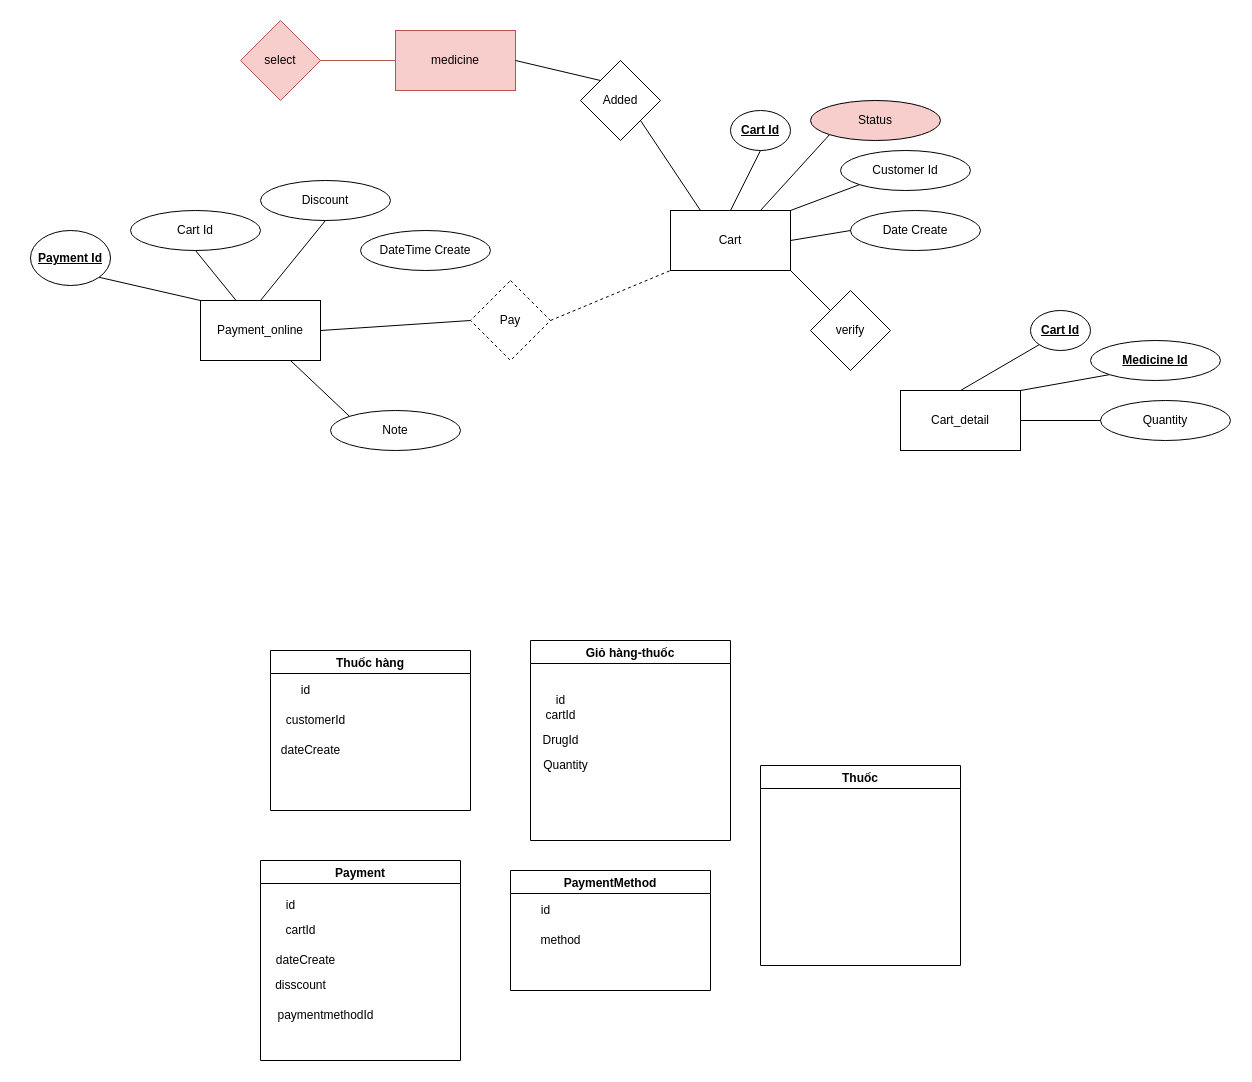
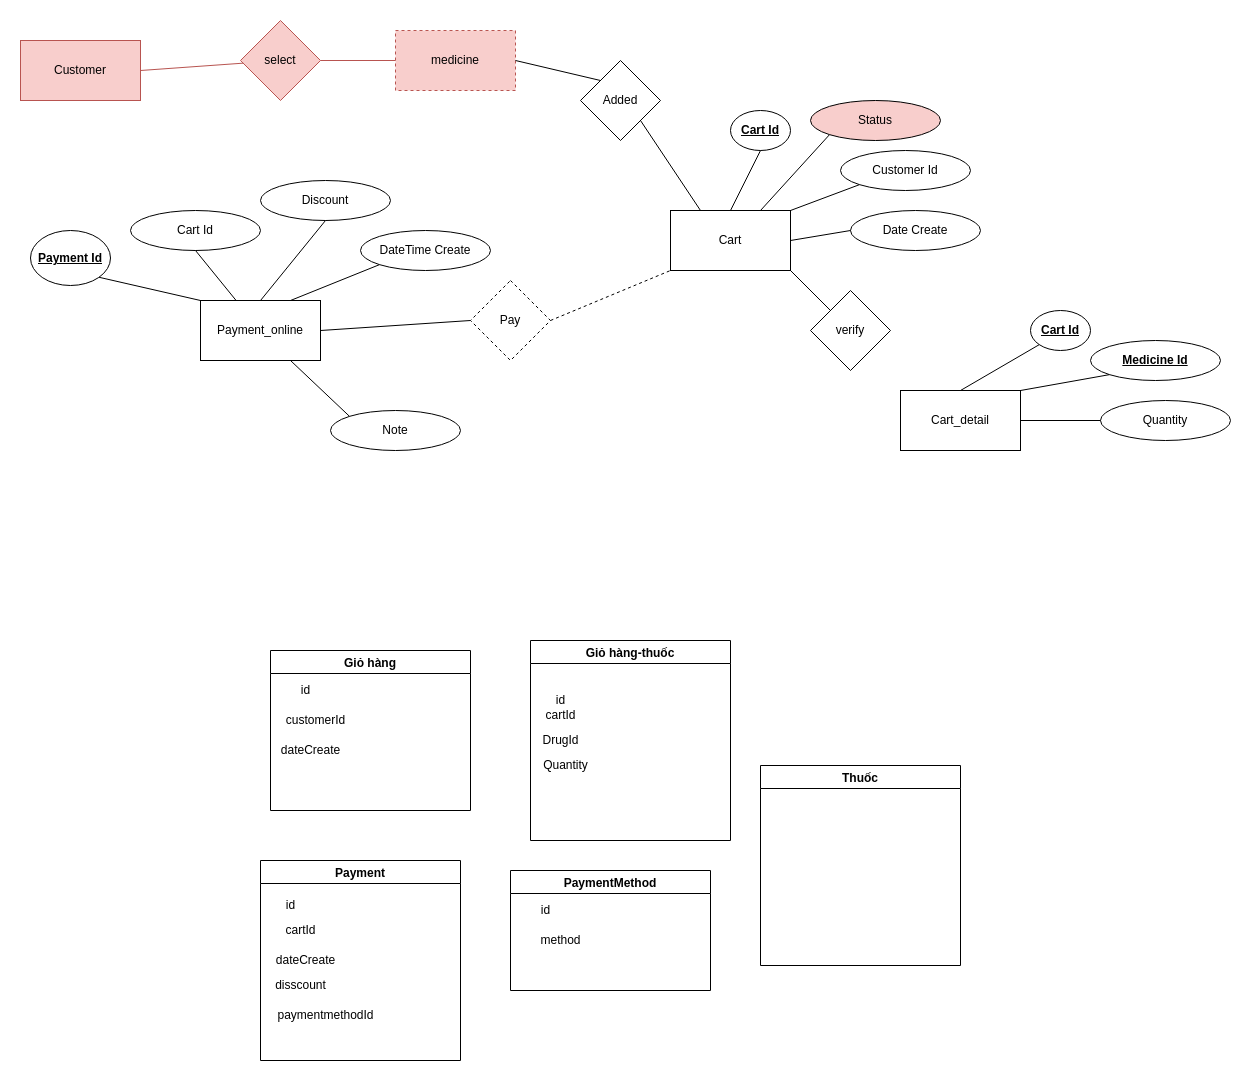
(456, 61) -> (456, 61)
none -> (192, 67)
none -> (81, 71)
none -> (335, 283)
(370, 663) -> (370, 663)
